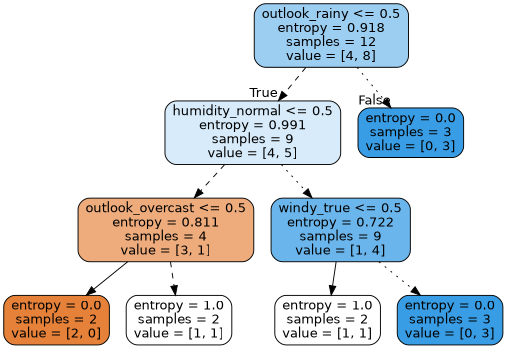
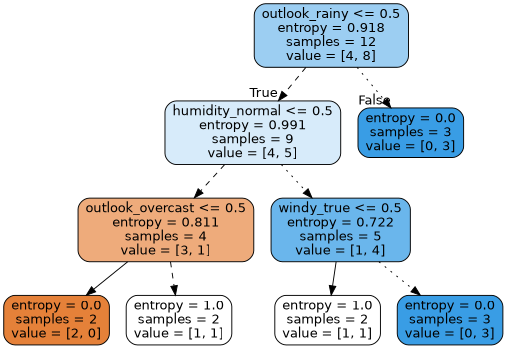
(341, 230) -> (341, 230)
